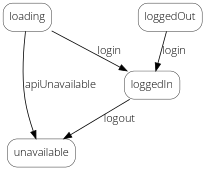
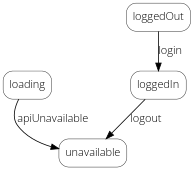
(86, 49) -> none
